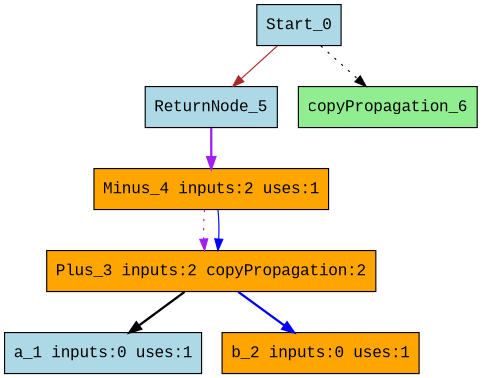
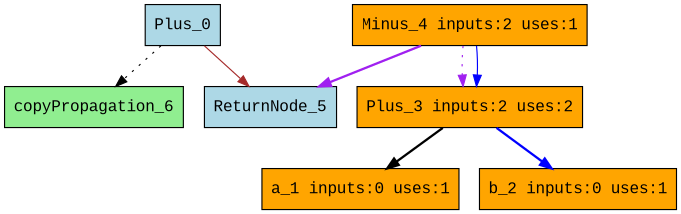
(299, 25) -> (183, 25)
(211, 142) -> (375, 64)
(211, 271) -> (470, 107)
(103, 353) -> (360, 189)
